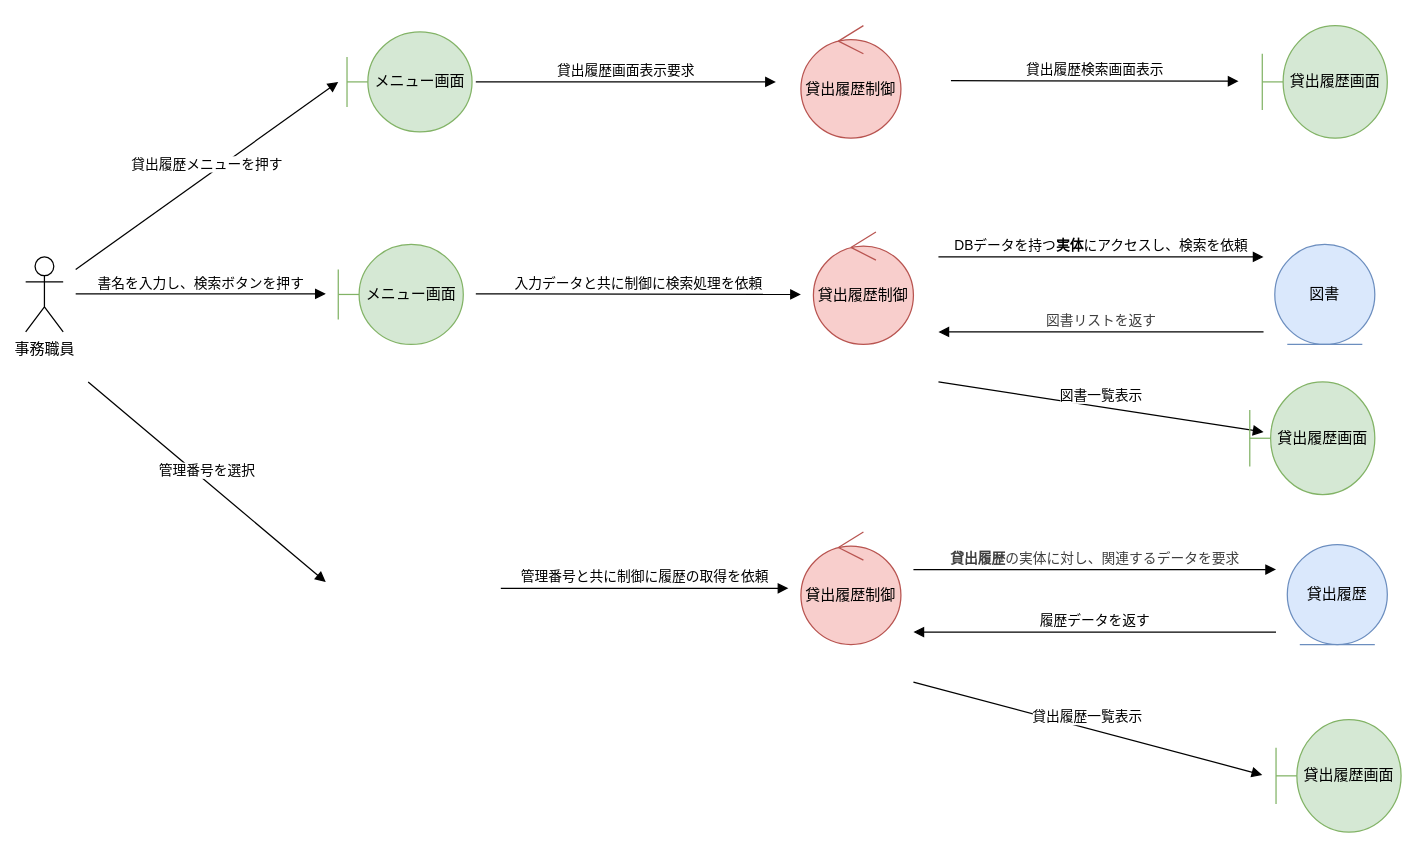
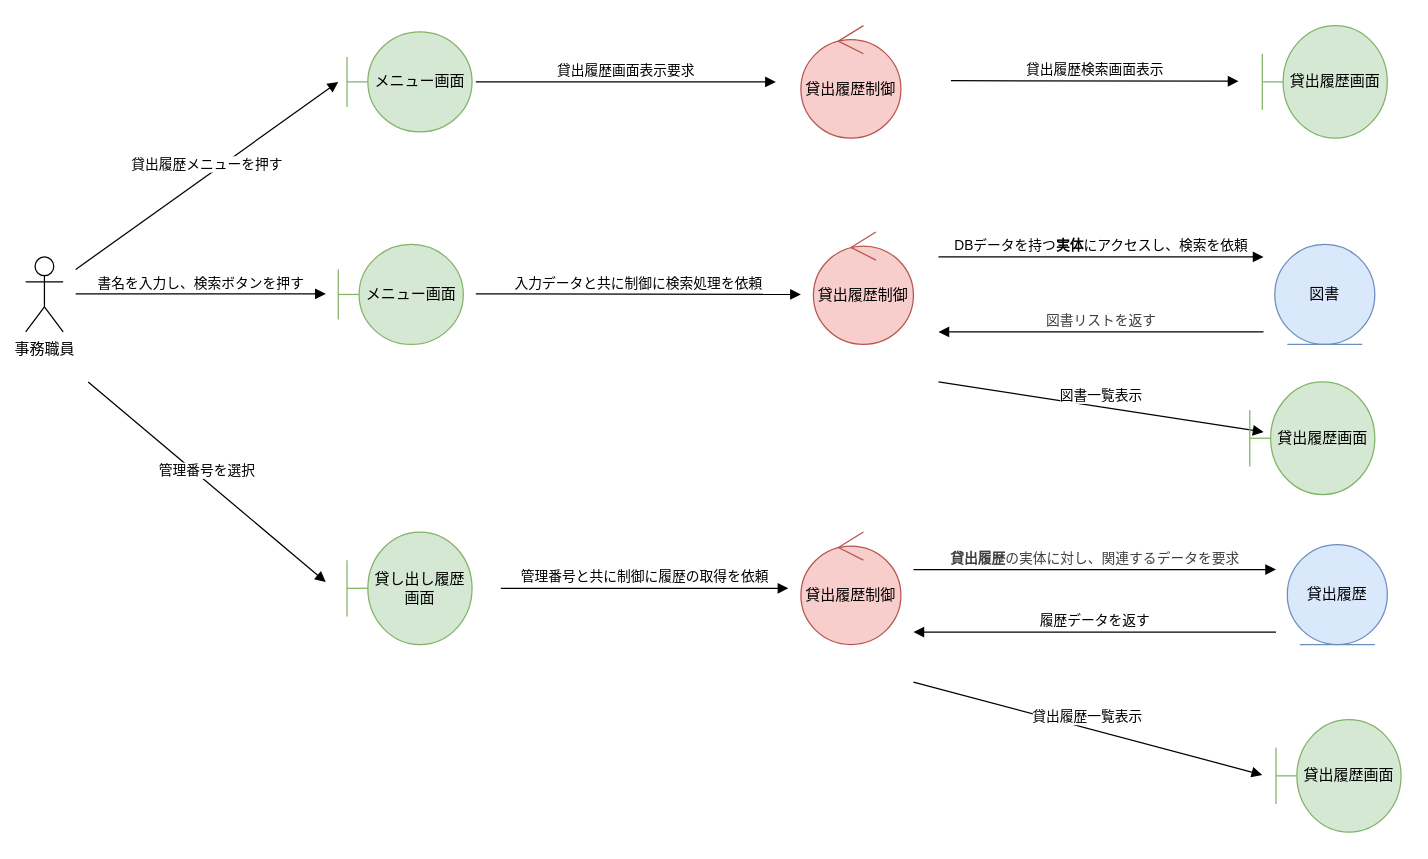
none -> (409, 588)
